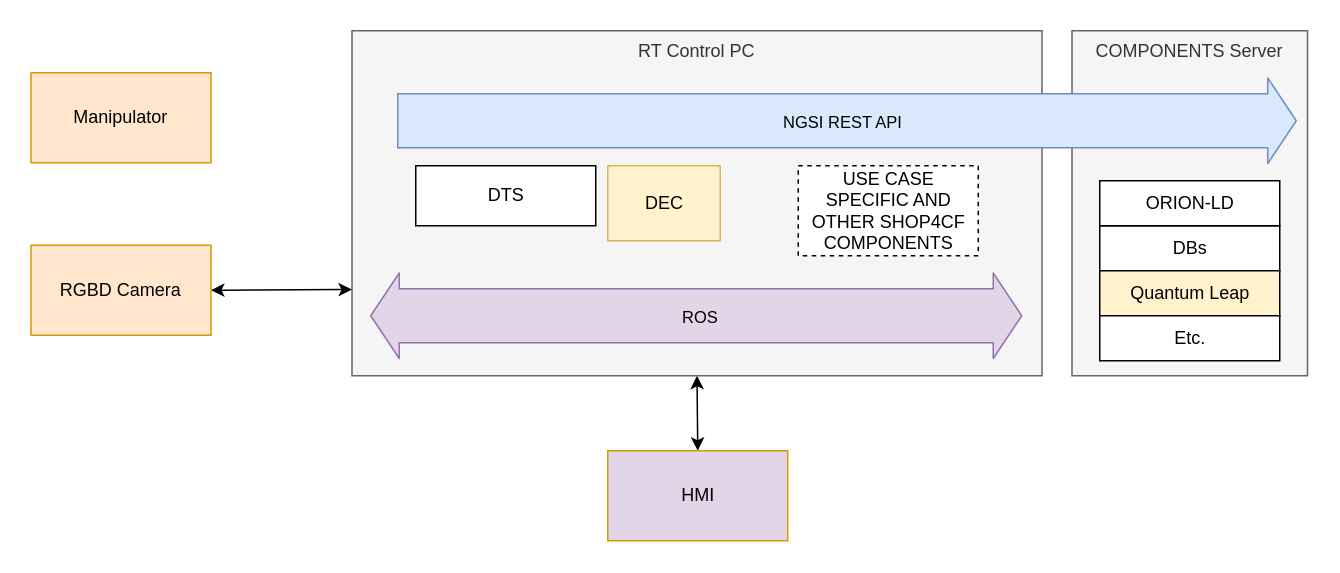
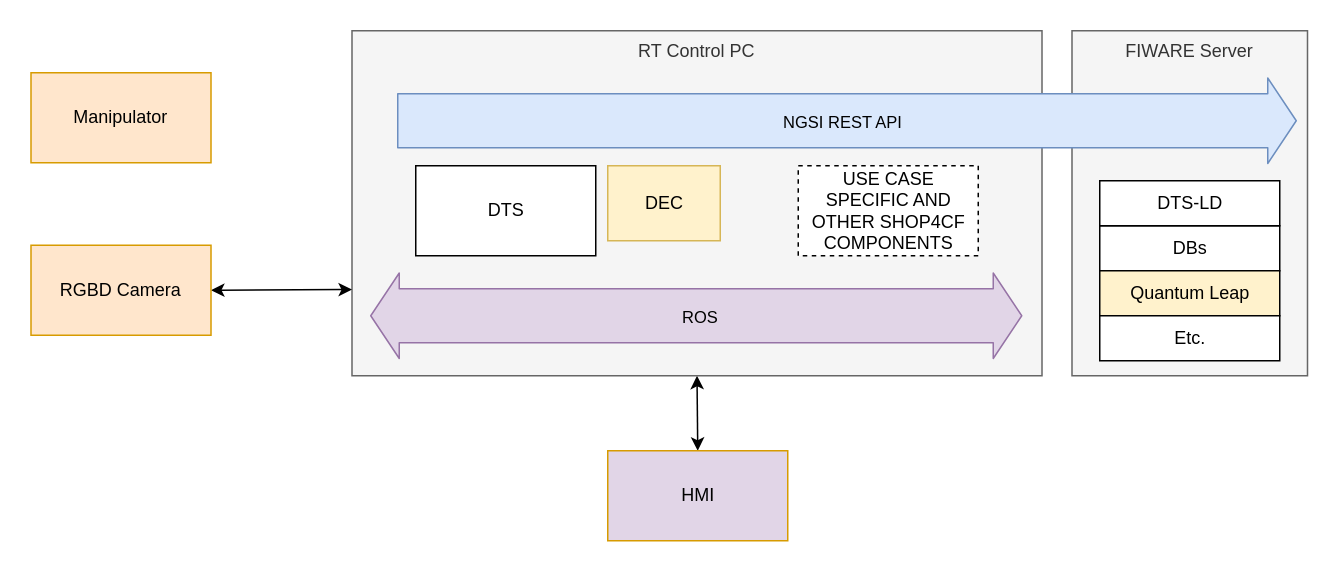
(1190, 52) -> (1190, 52)
(506, 196) -> (506, 211)
(1190, 203) -> (1190, 203)
